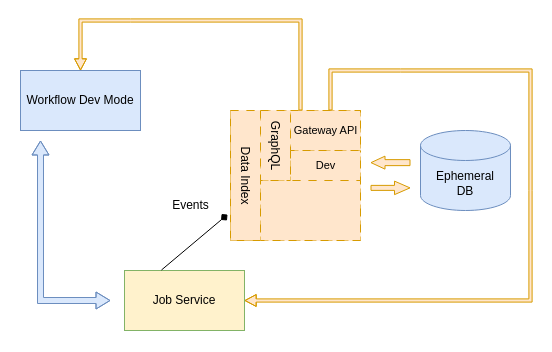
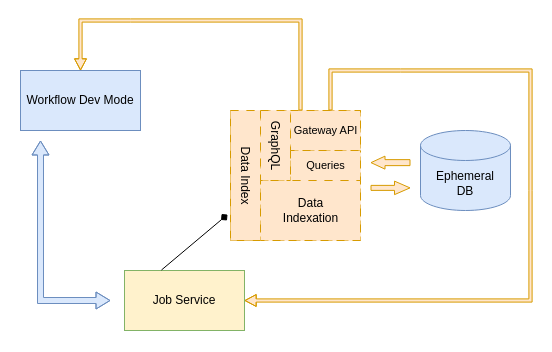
(326, 166) -> (326, 166)
(191, 206) -> none
none -> (311, 211)
